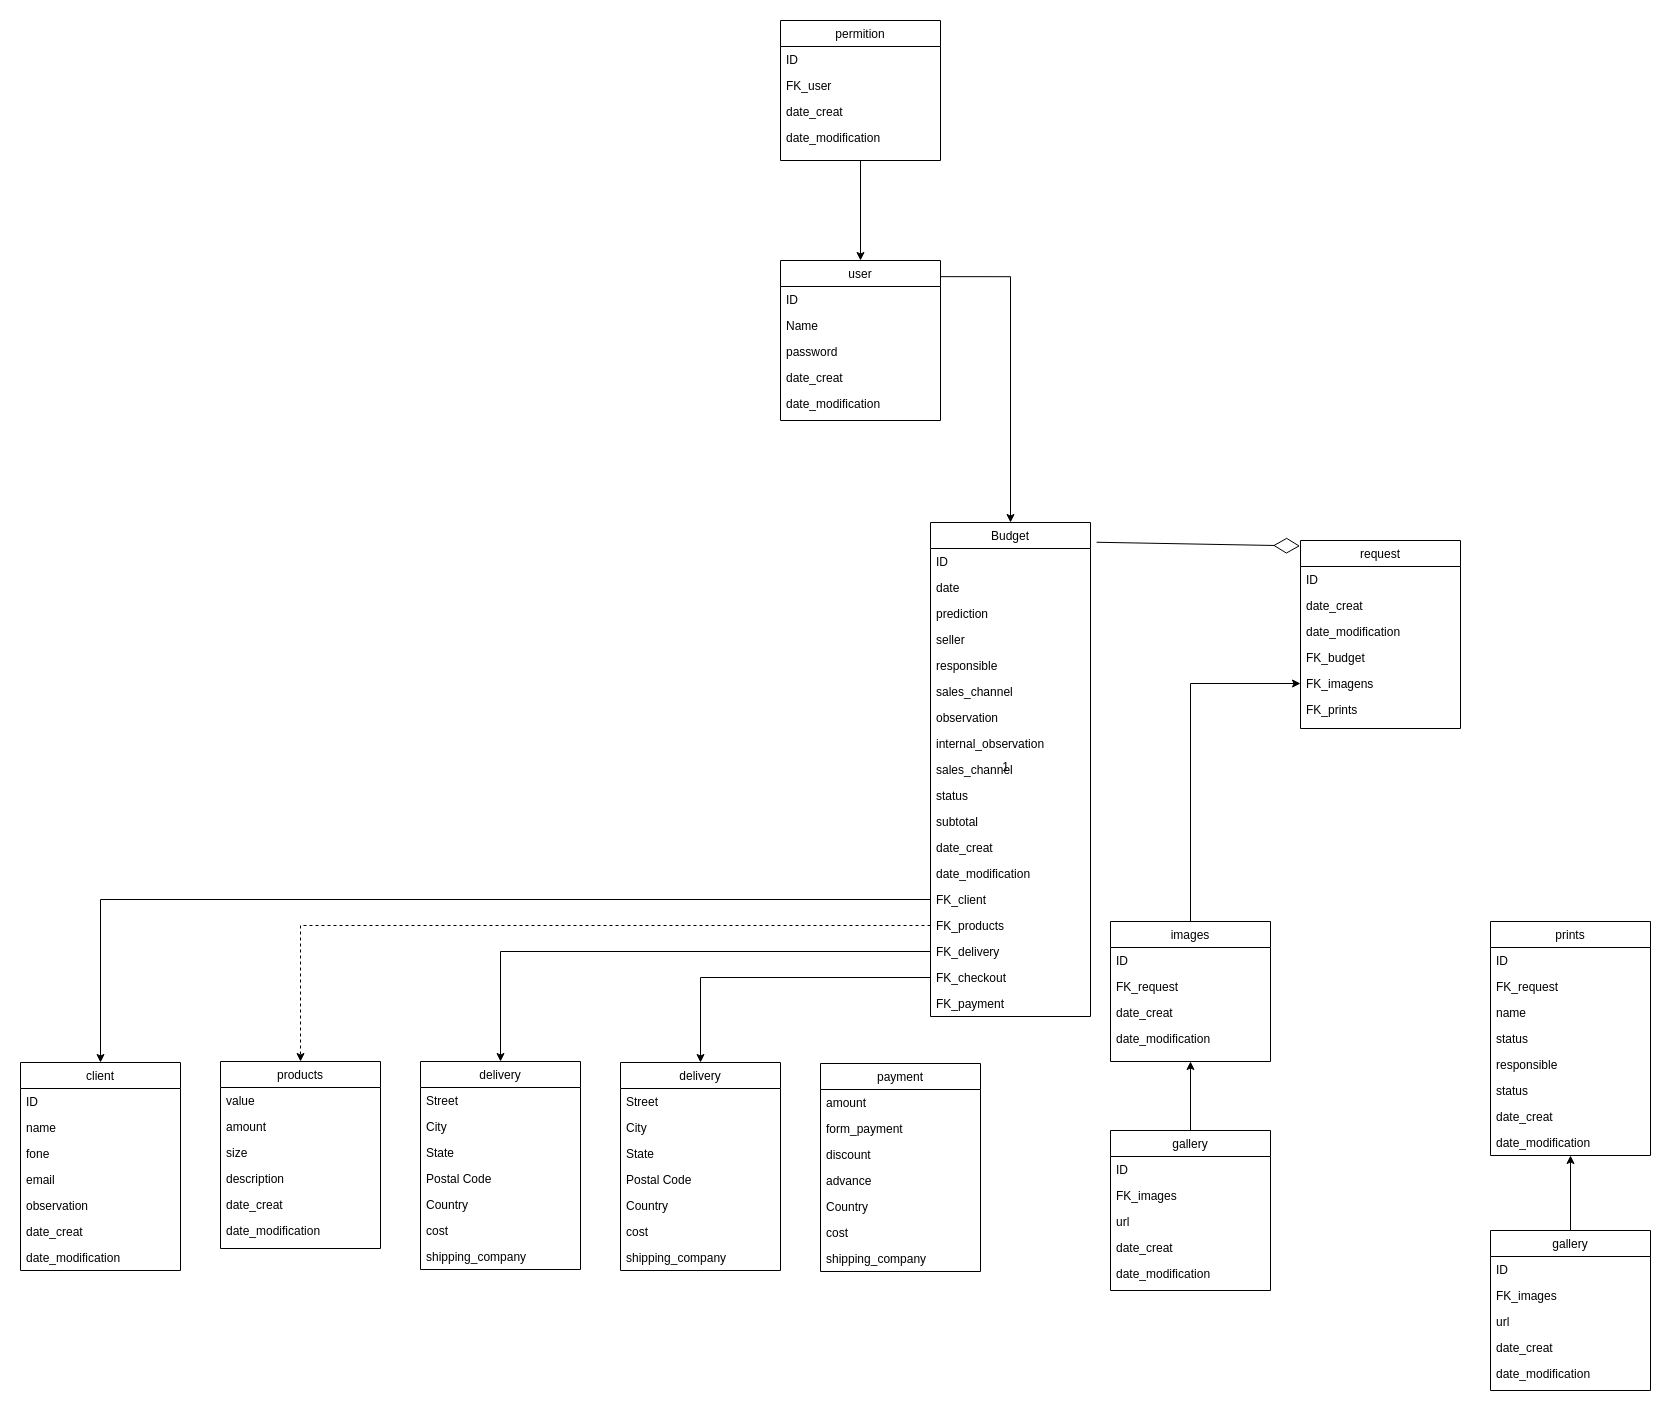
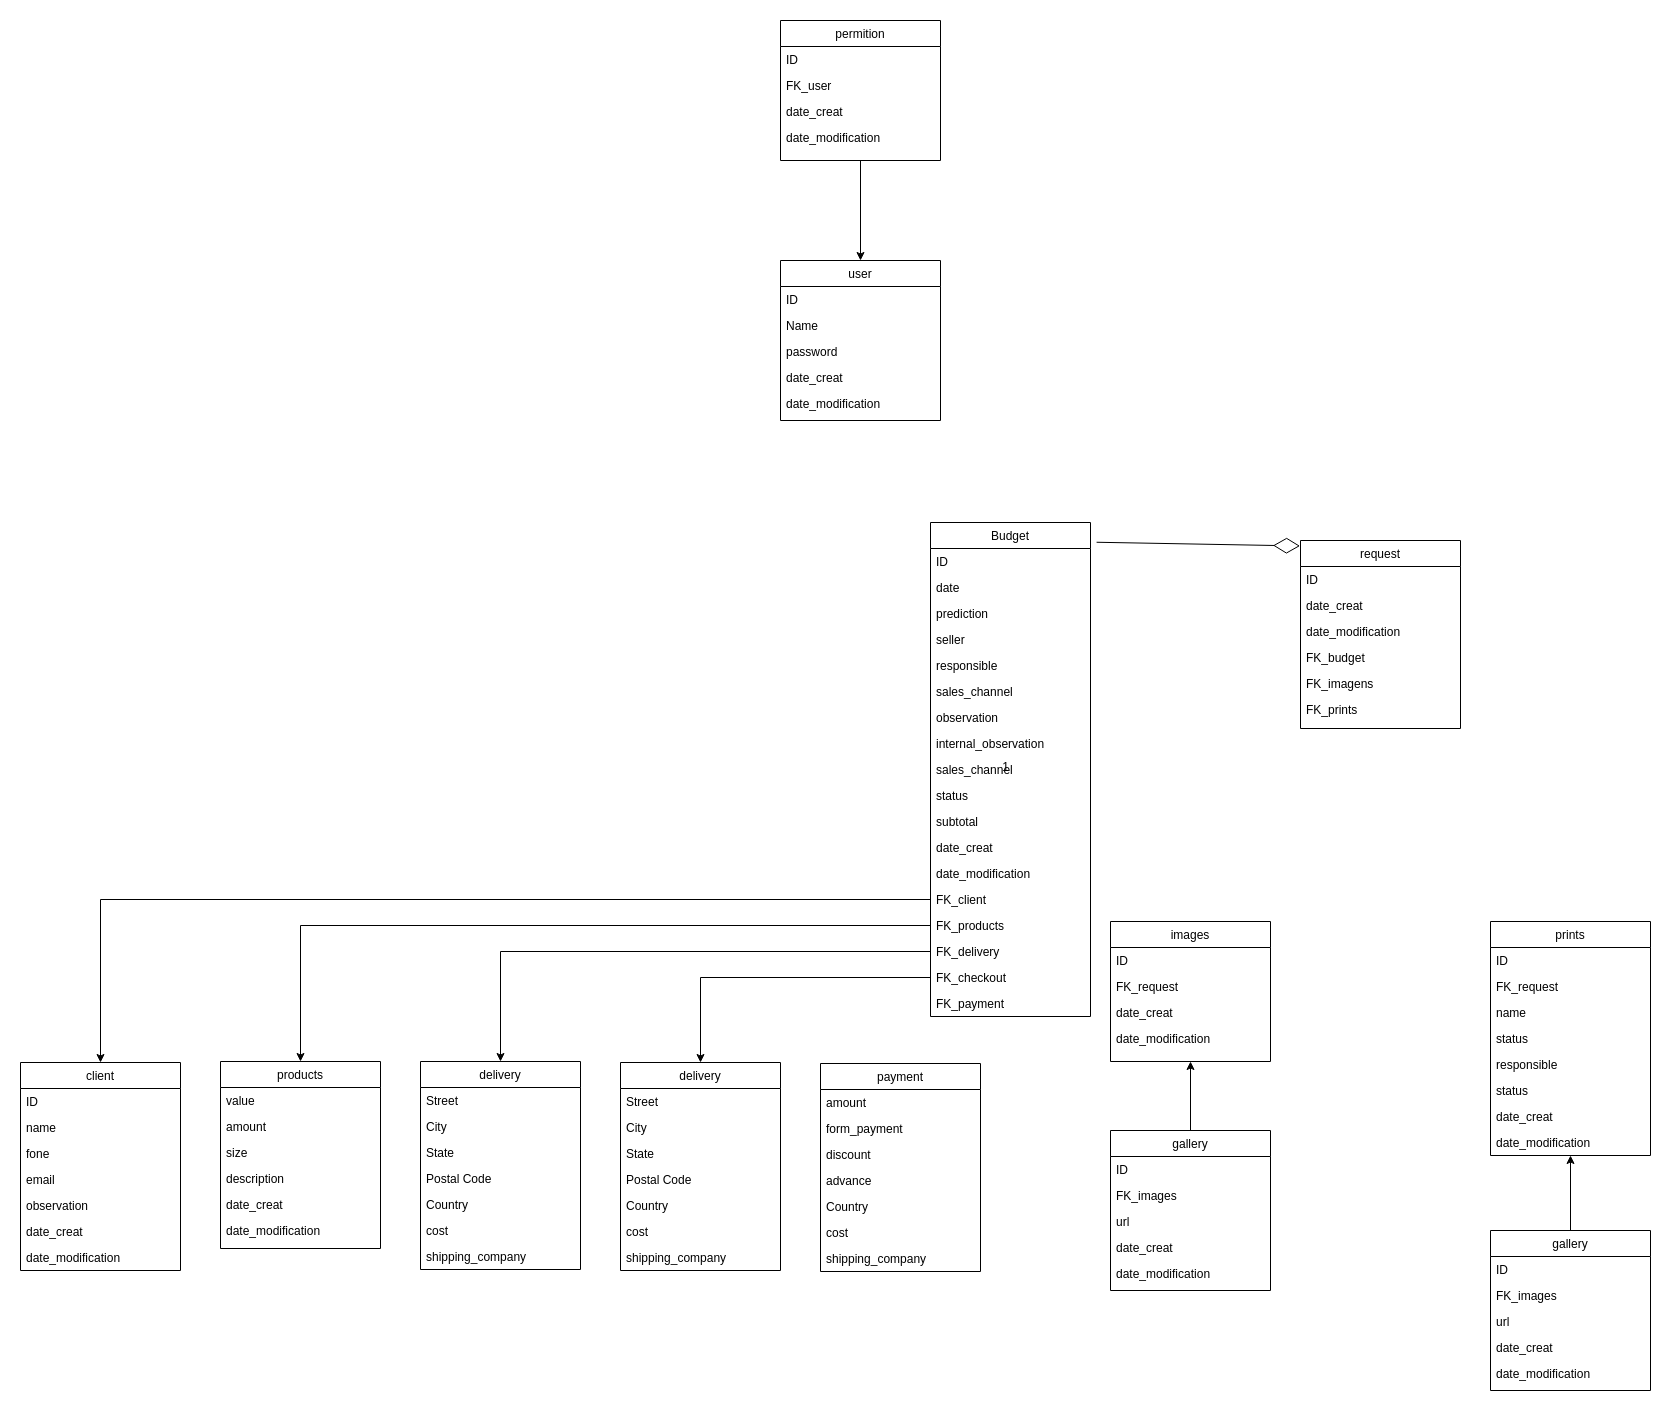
(1011, 361) -> none
(1191, 752) -> none
(552, 926) -> (552, 926)
